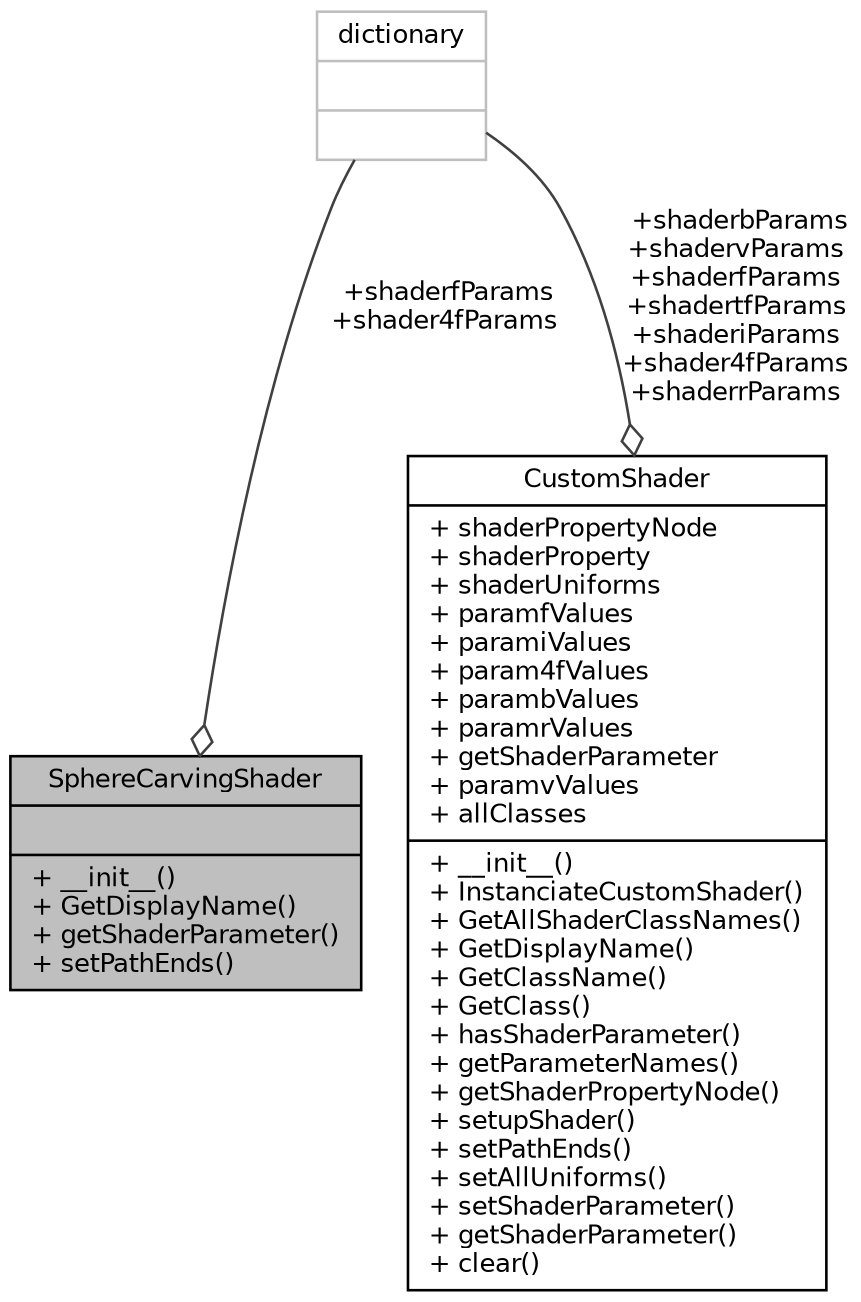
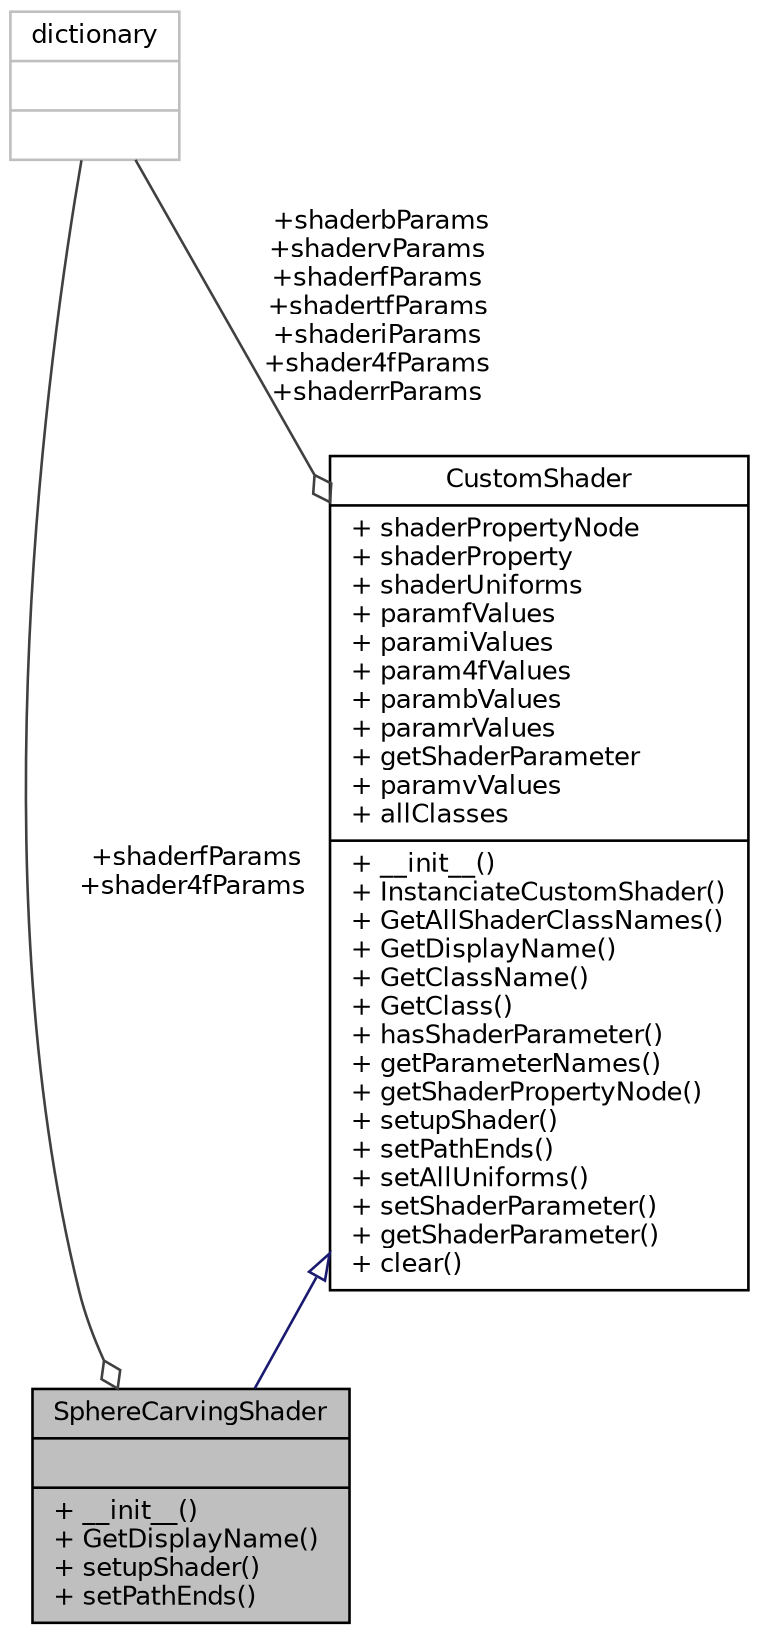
(186, 936) -> (157, 1568)
none -> (286, 1333)
